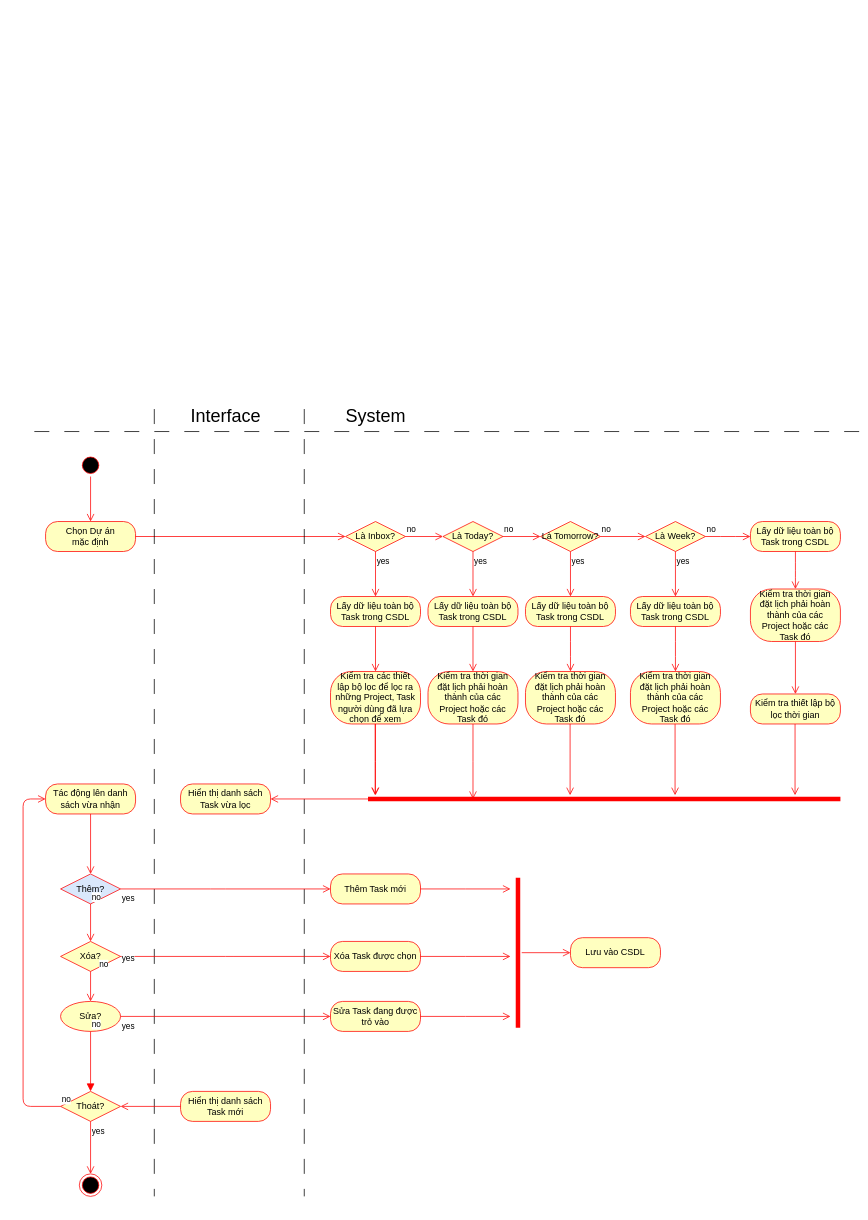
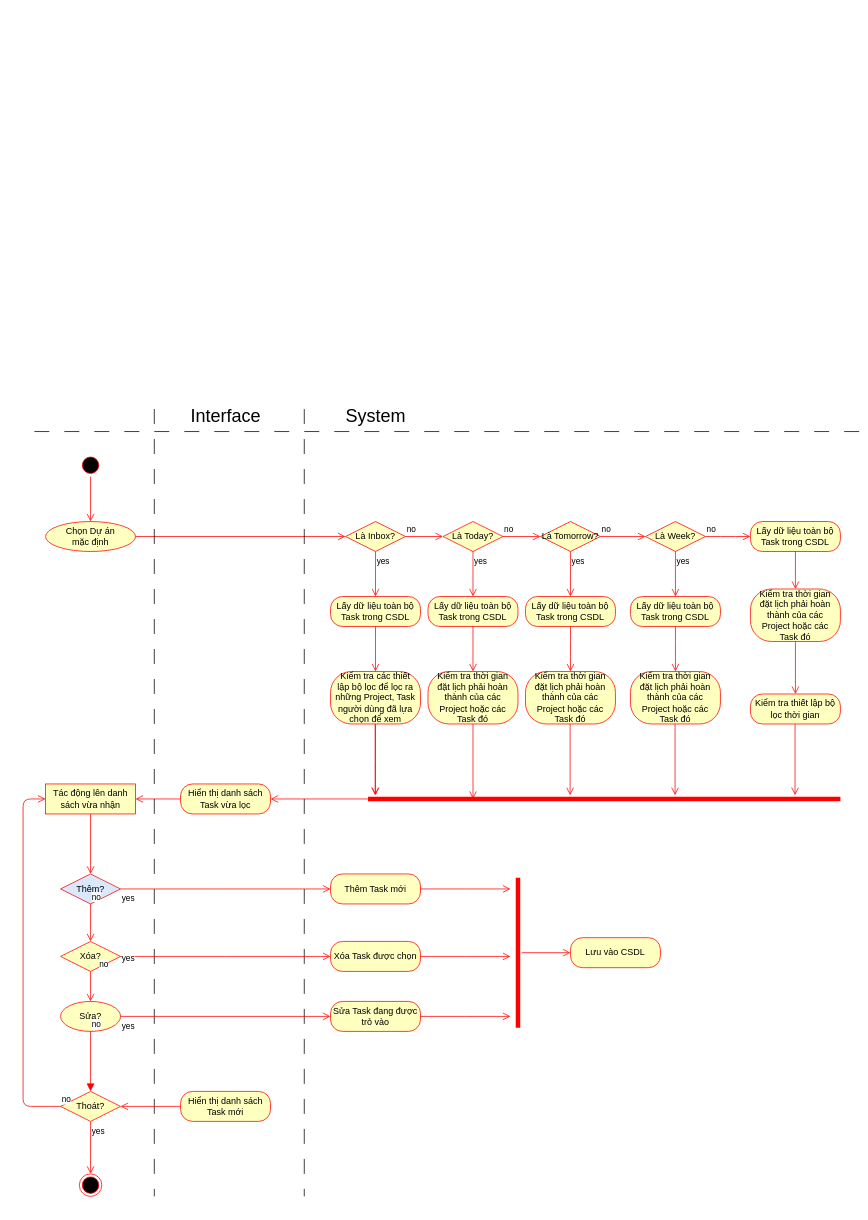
(90, 537) -> (90, 537)
(90, 799) -> (90, 799)
none -> (140, 799)
